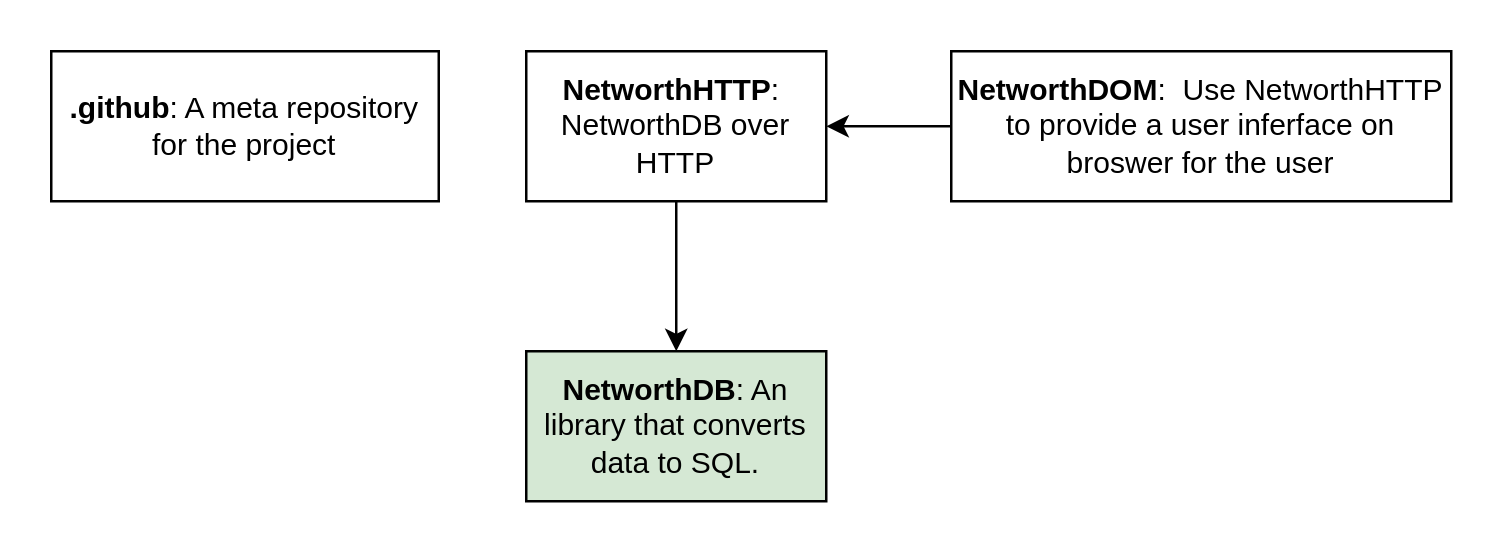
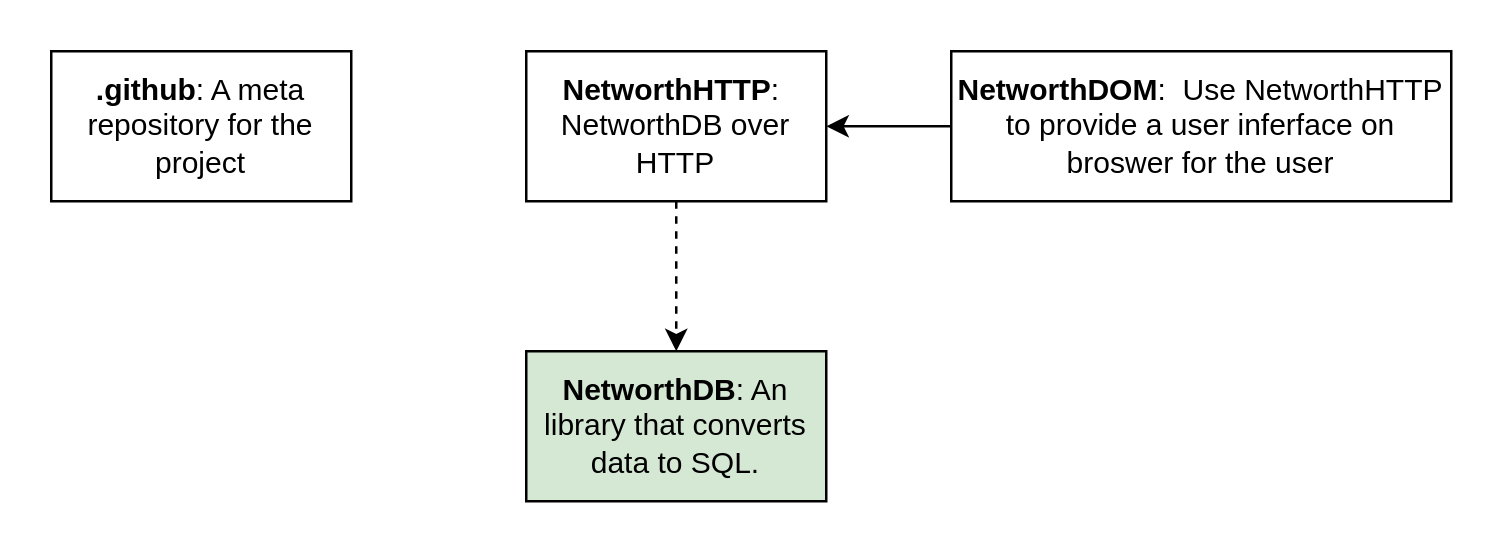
(245, 126) -> (201, 126)
(676, 271) -> (676, 271)
